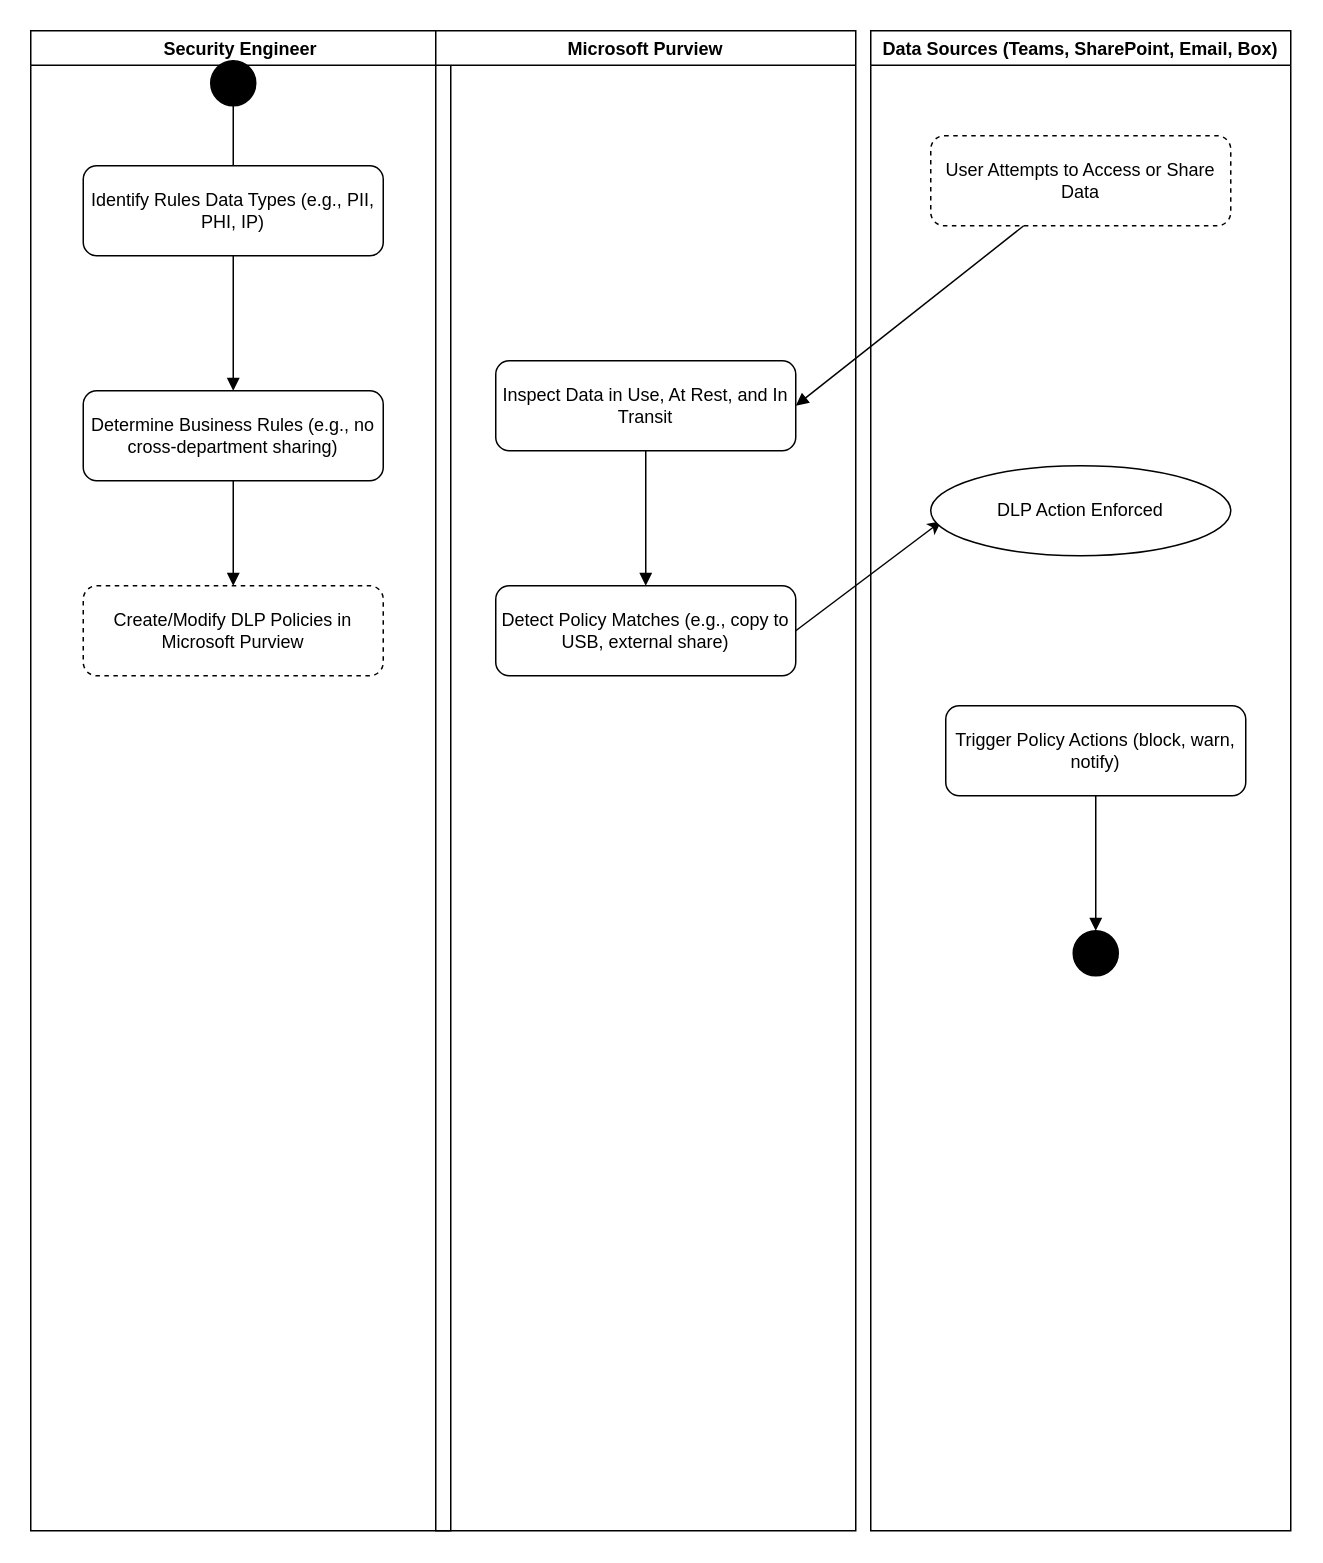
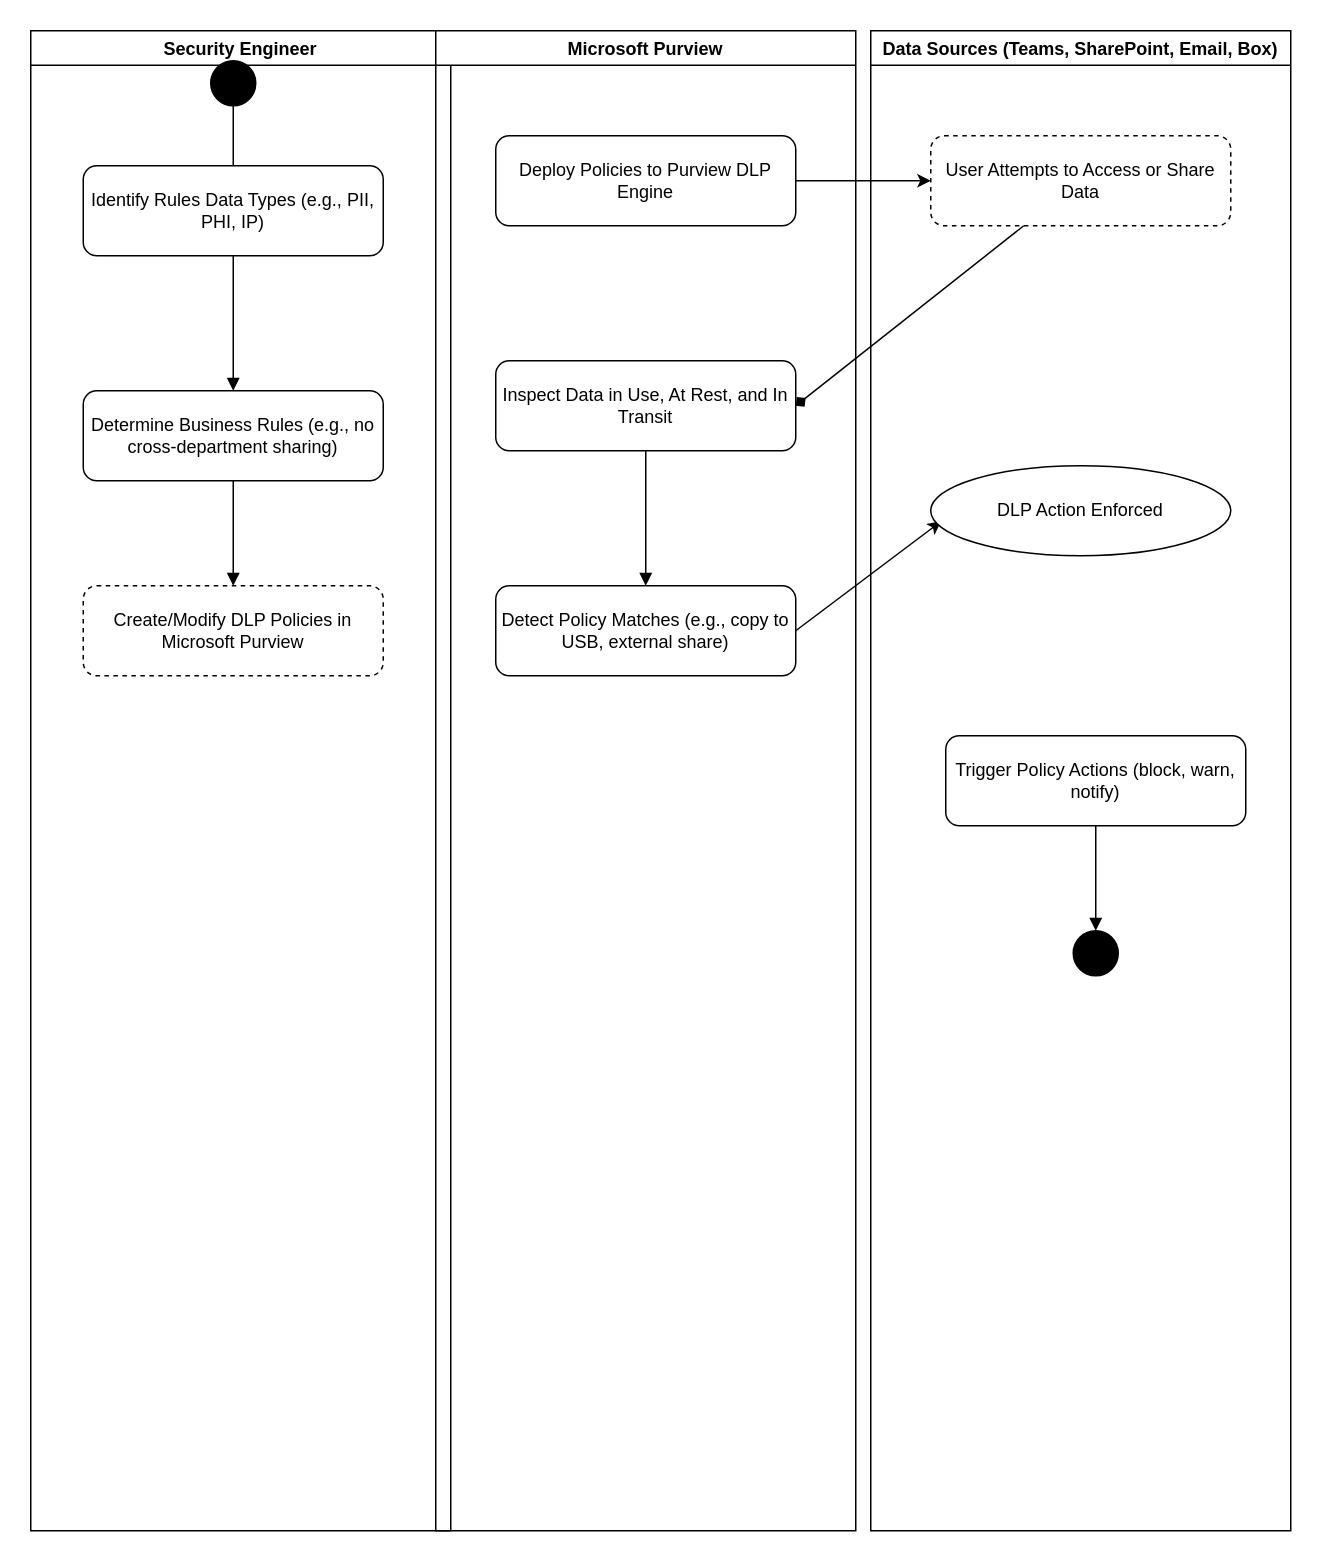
none -> (646, 181)
none -> (858, 181)
(806, 398) -> (806, 397)
(1096, 751) -> (1096, 781)
